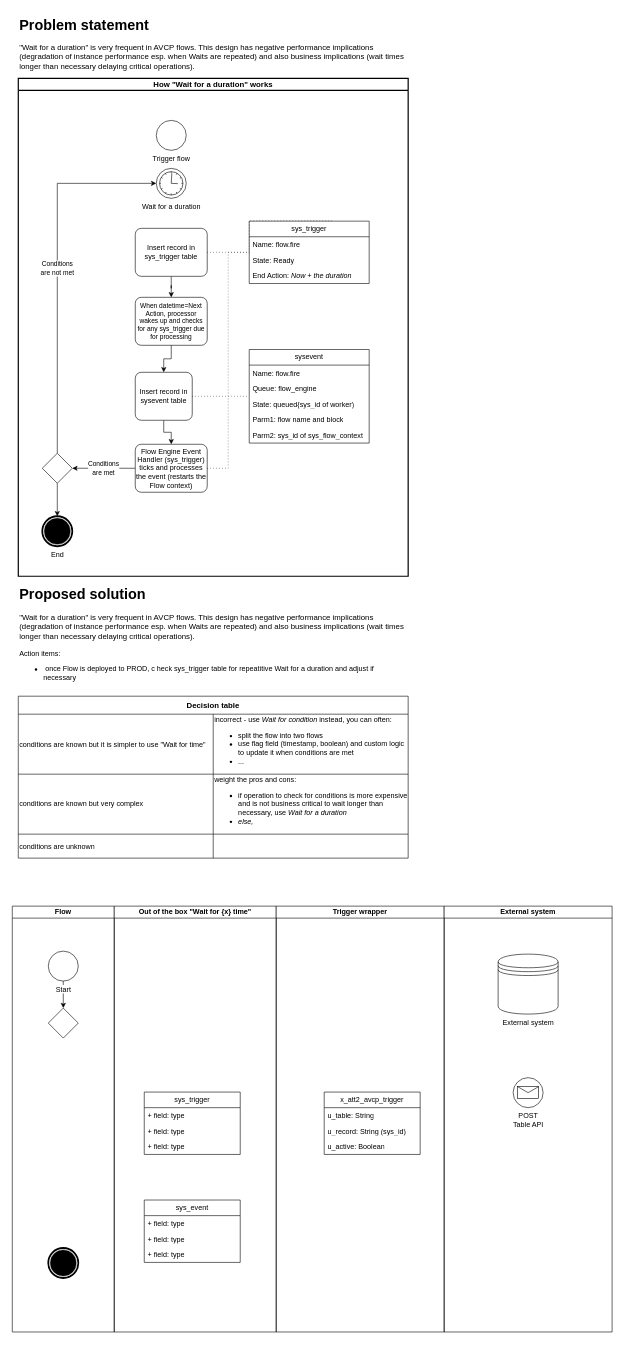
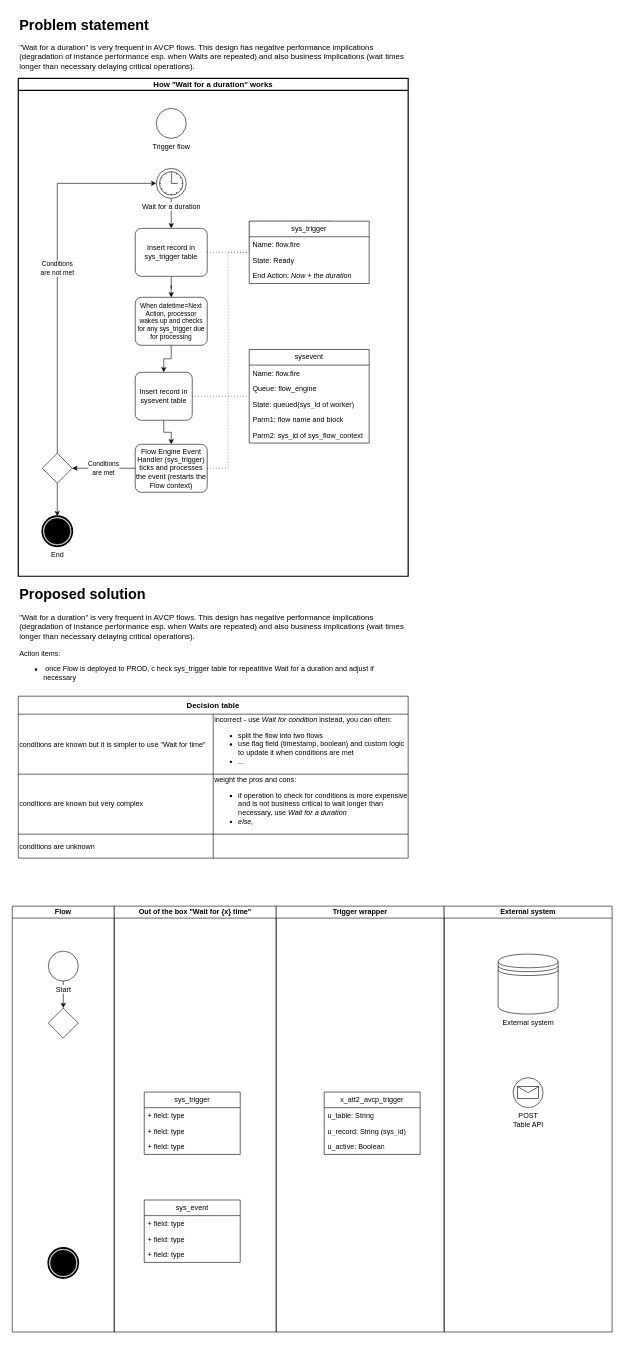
(171, 135) -> (171, 123)
none -> (171, 222)
